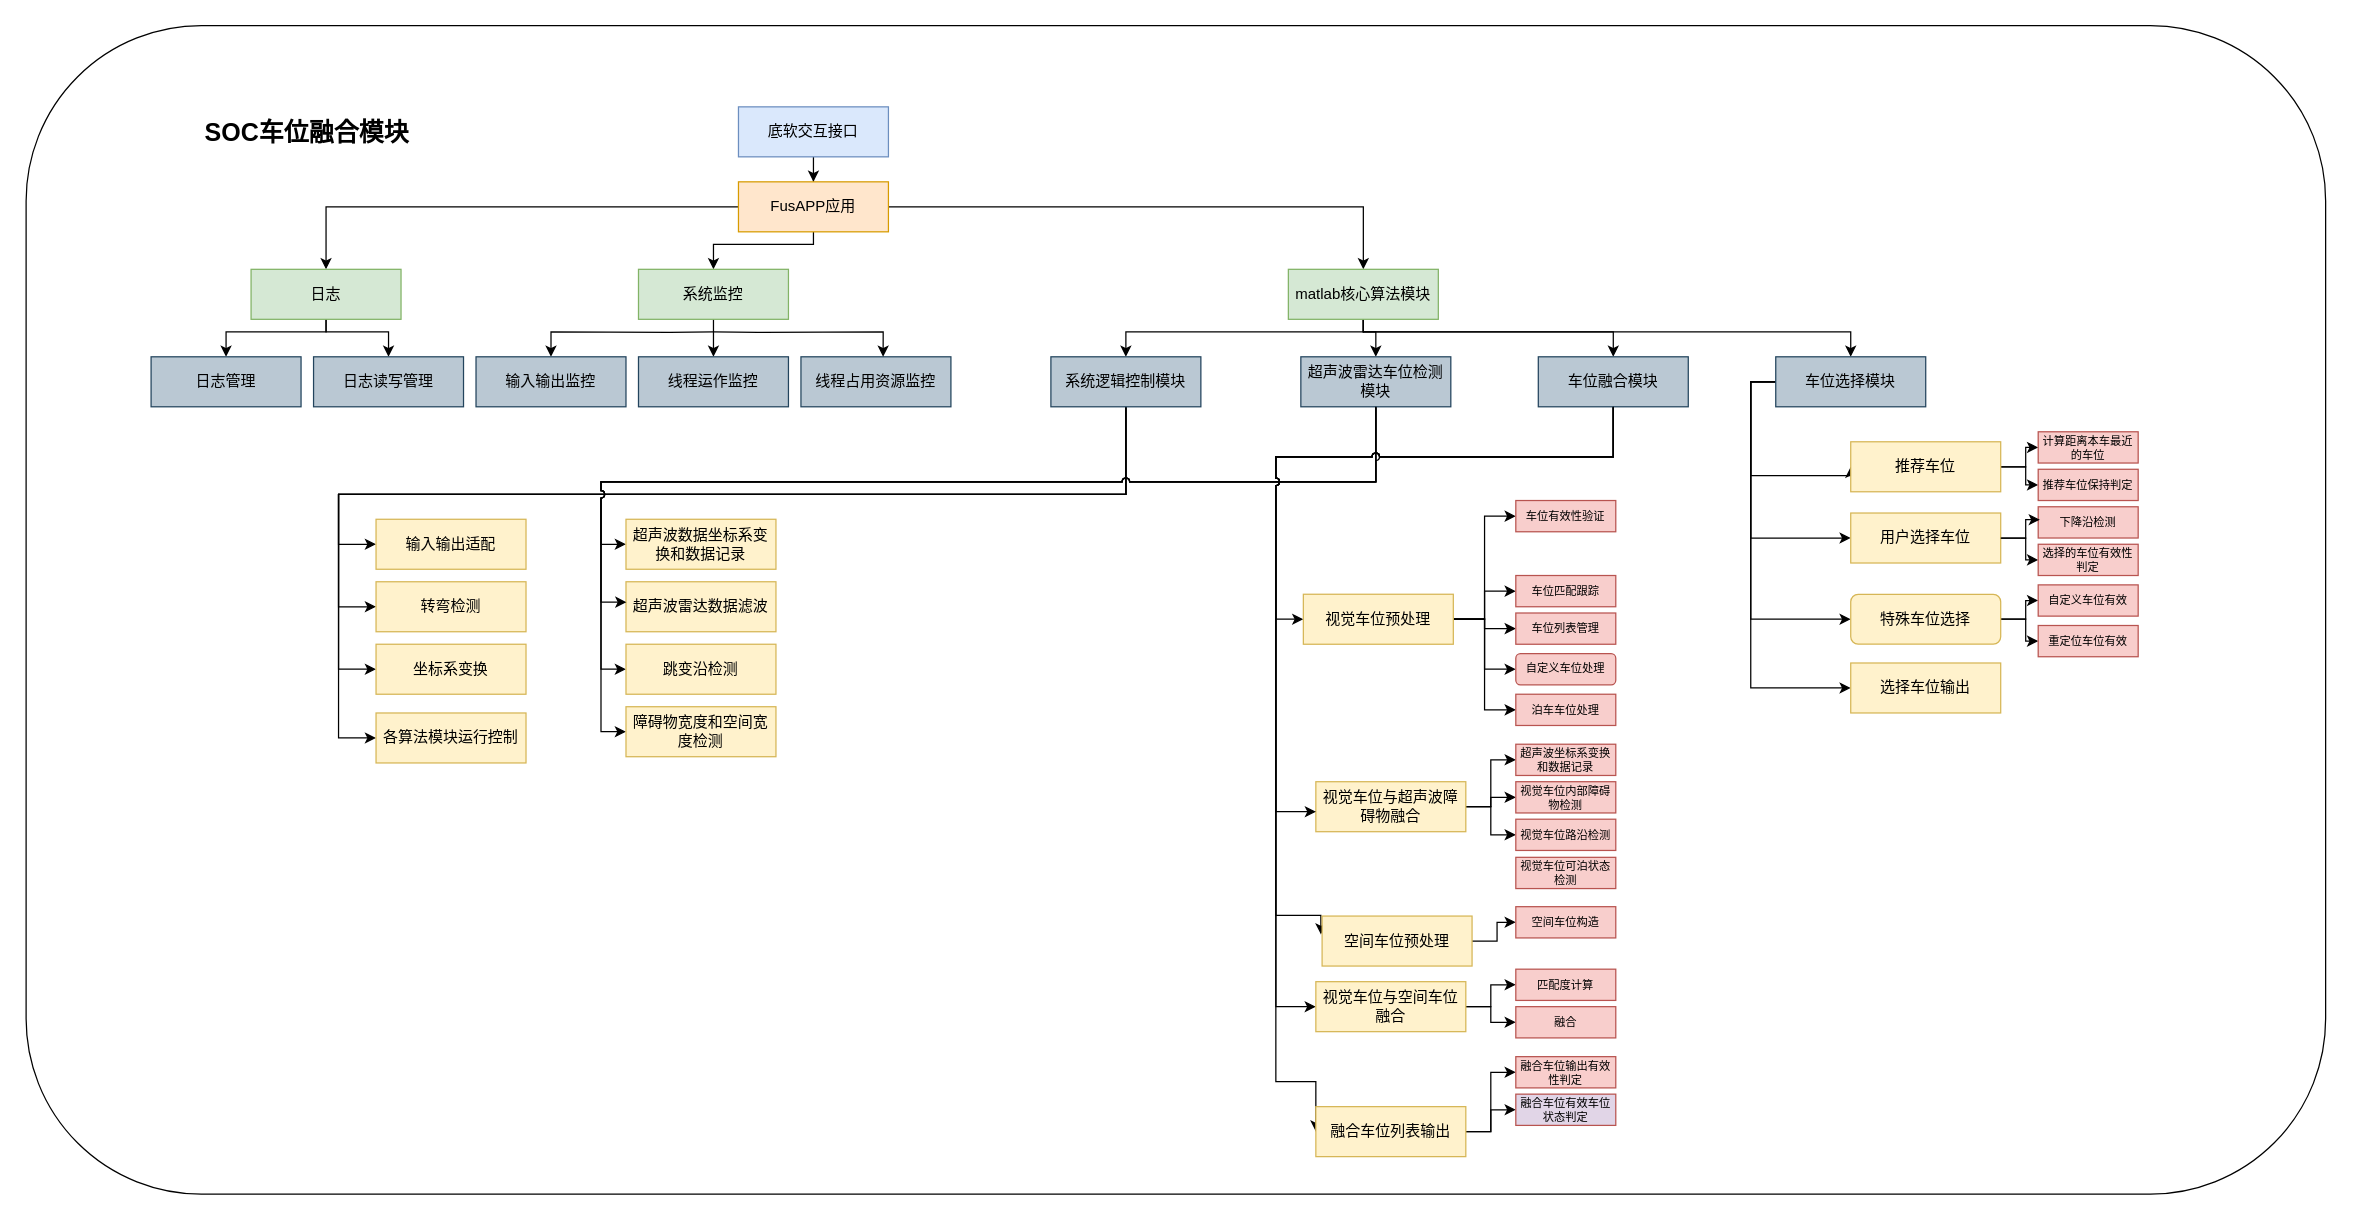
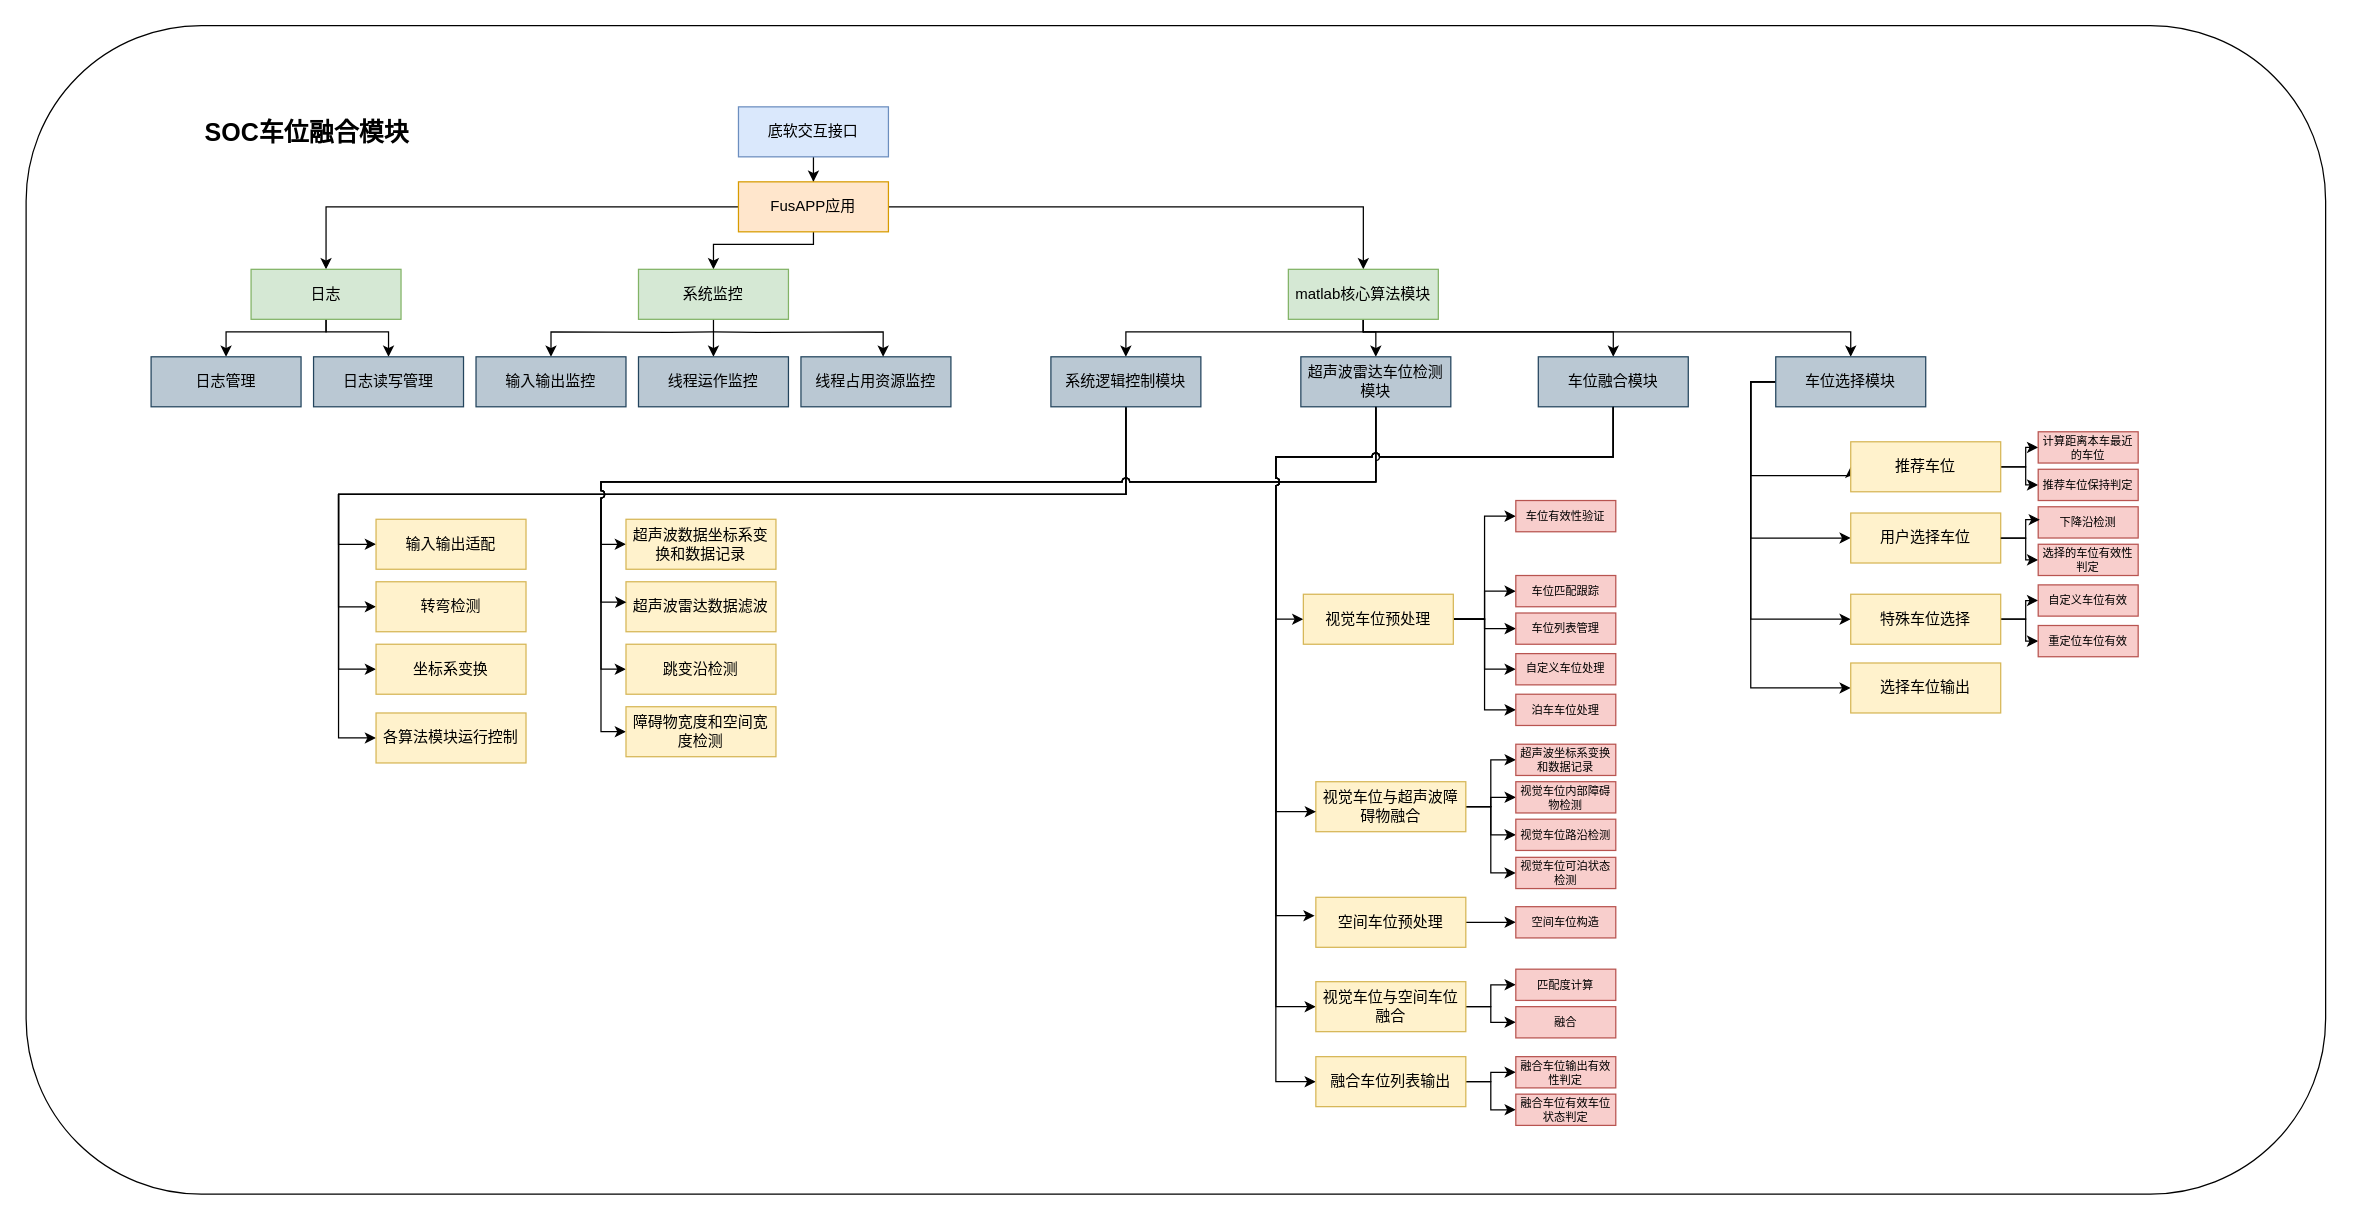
(1926, 619) -> (1926, 619)
(1566, 669) -> (1566, 669)
none -> (1491, 864)
(1397, 941) -> (1391, 923)
(1566, 1110) -> (1566, 1110)
(1391, 1132) -> (1391, 1082)
